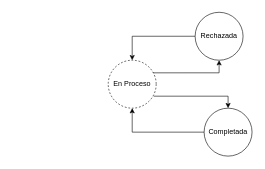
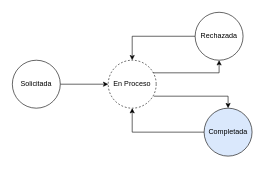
none -> (36, 84)
none -> (102, 84)
(228, 132) -> (228, 132)
